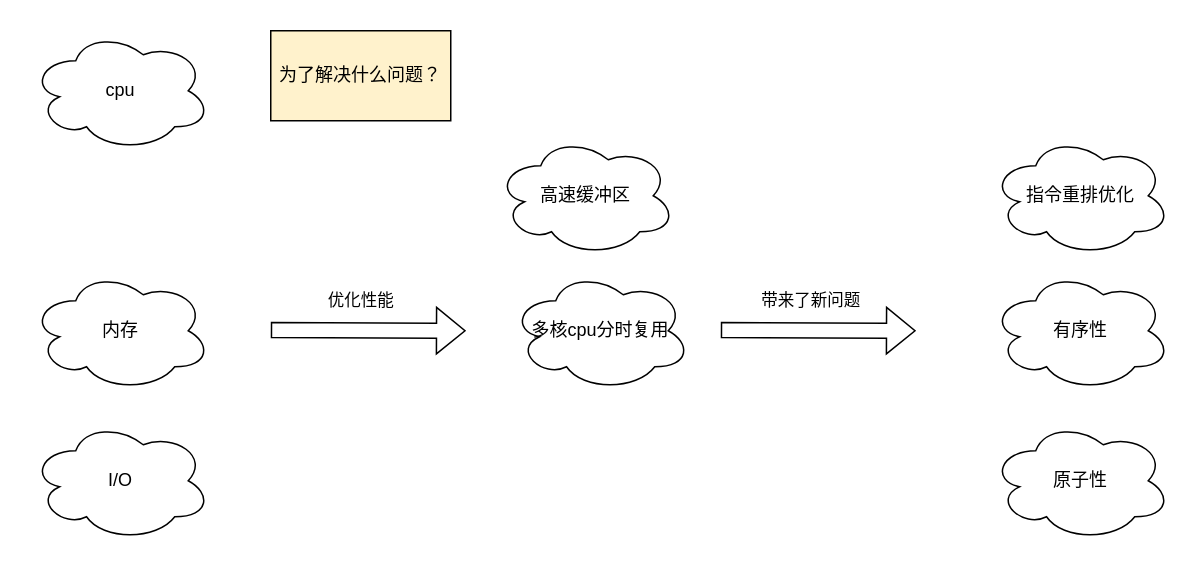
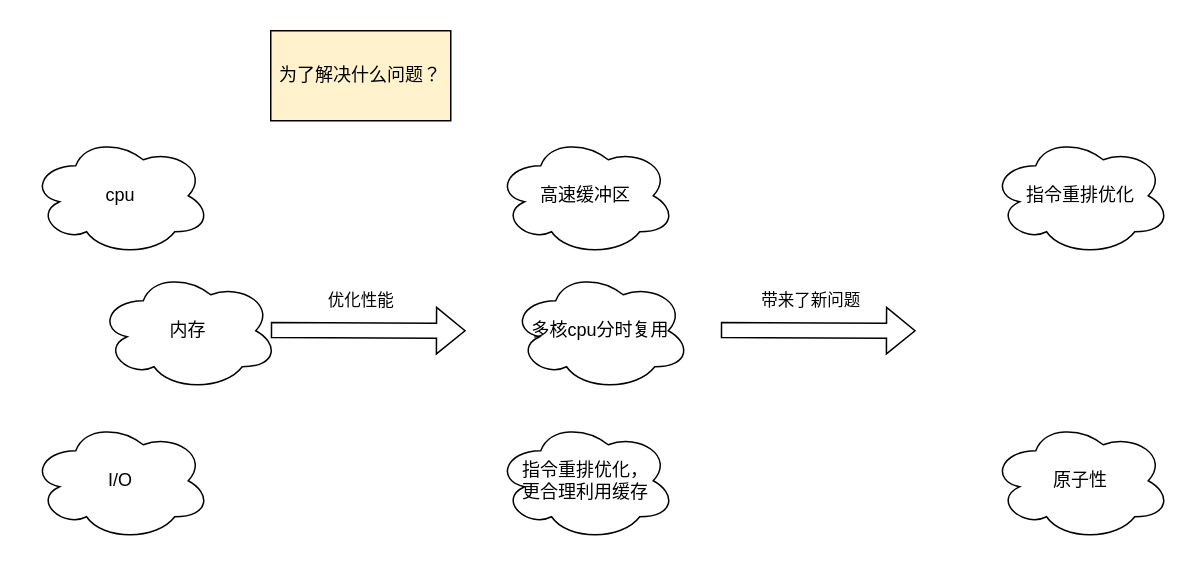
(121, 91) -> (121, 196)
(121, 331) -> (188, 331)
(1081, 331) -> none
none -> (586, 481)
